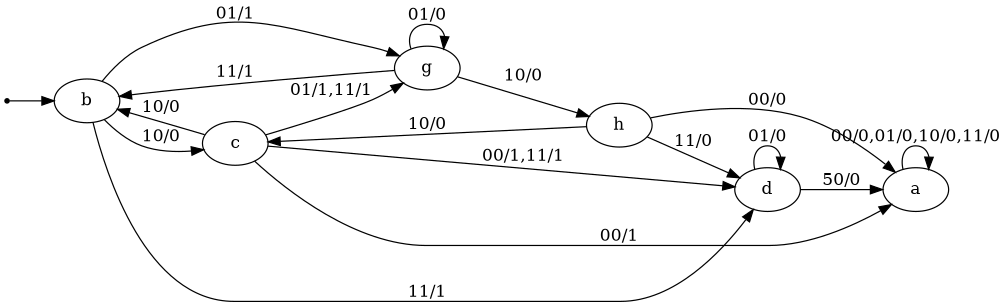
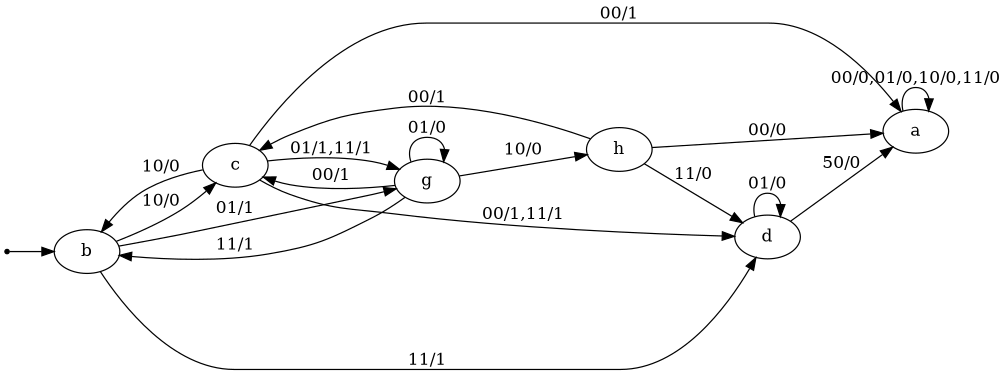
(427, 125) -> (427, 98)
none -> (335, 189)
